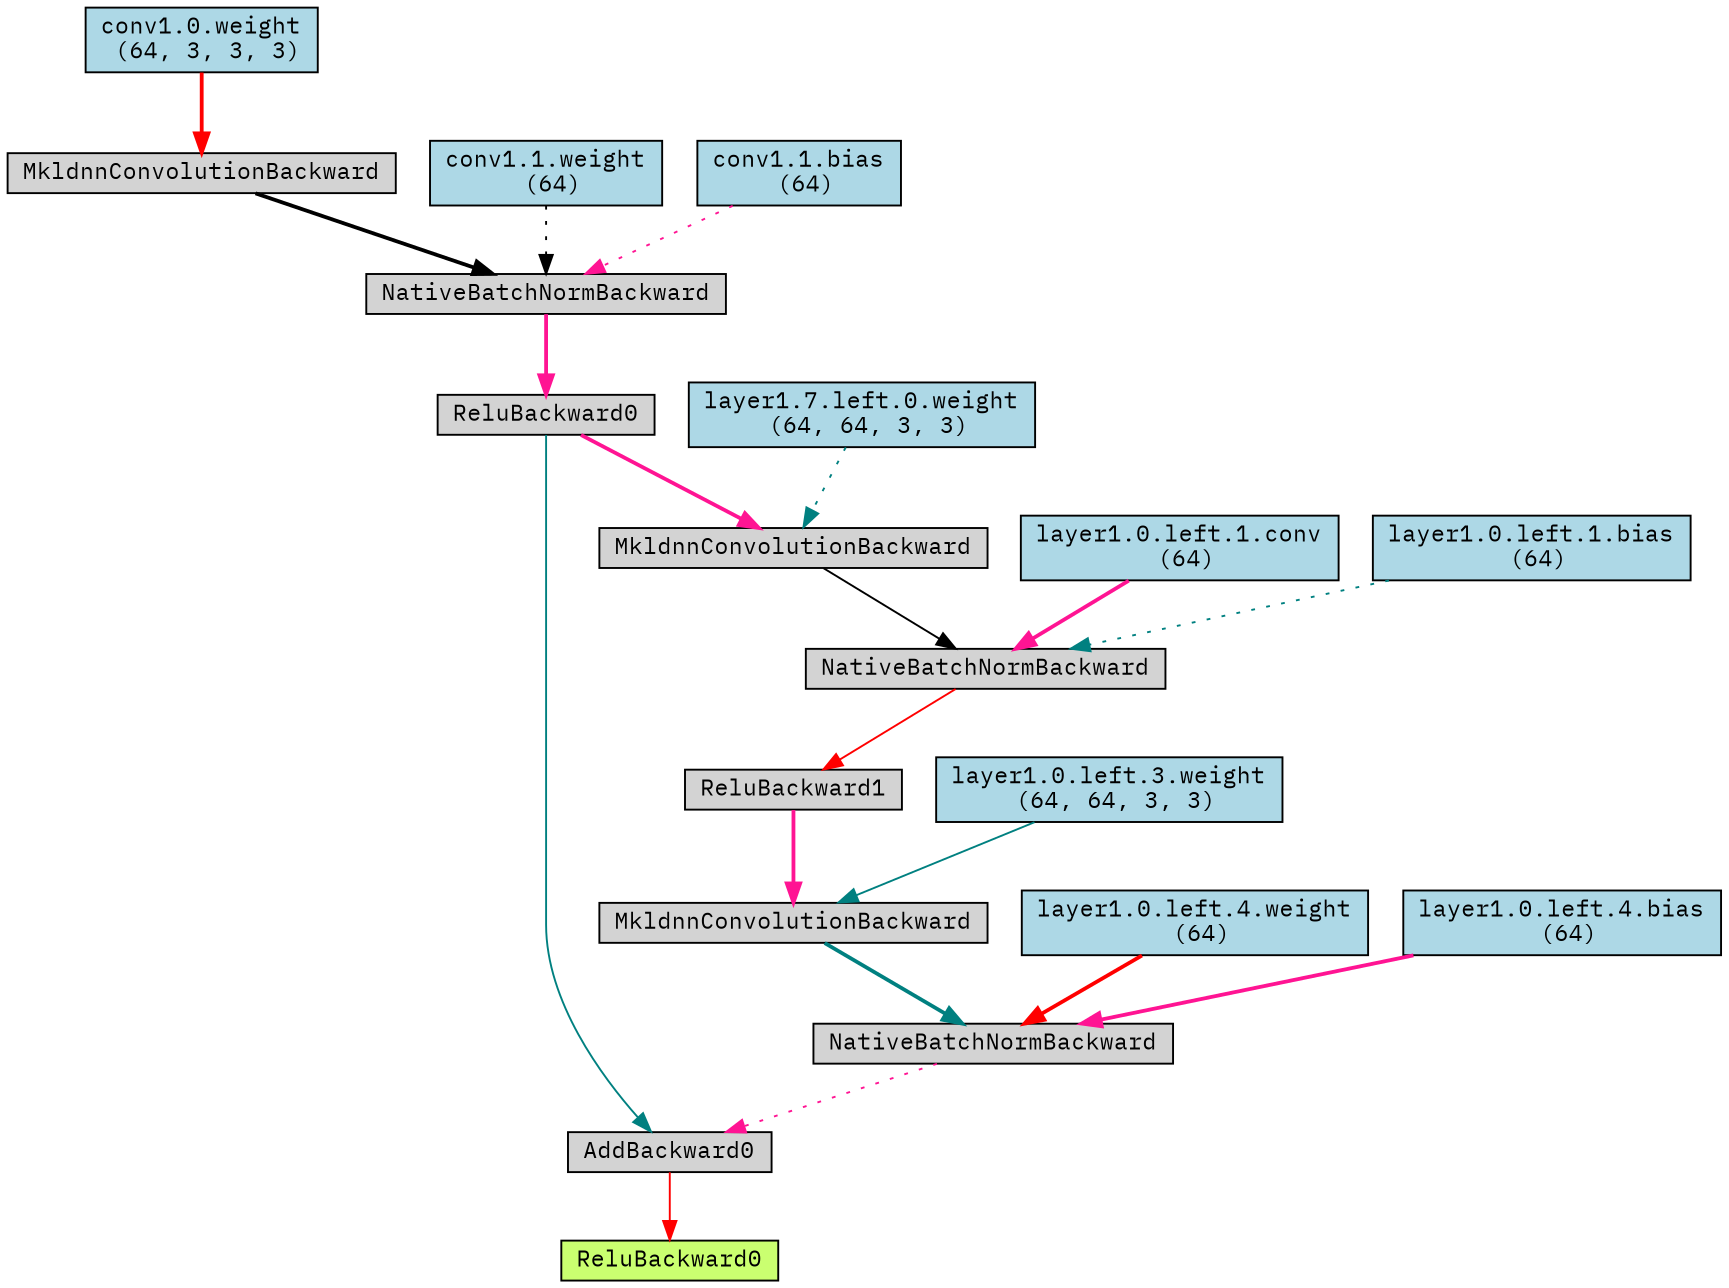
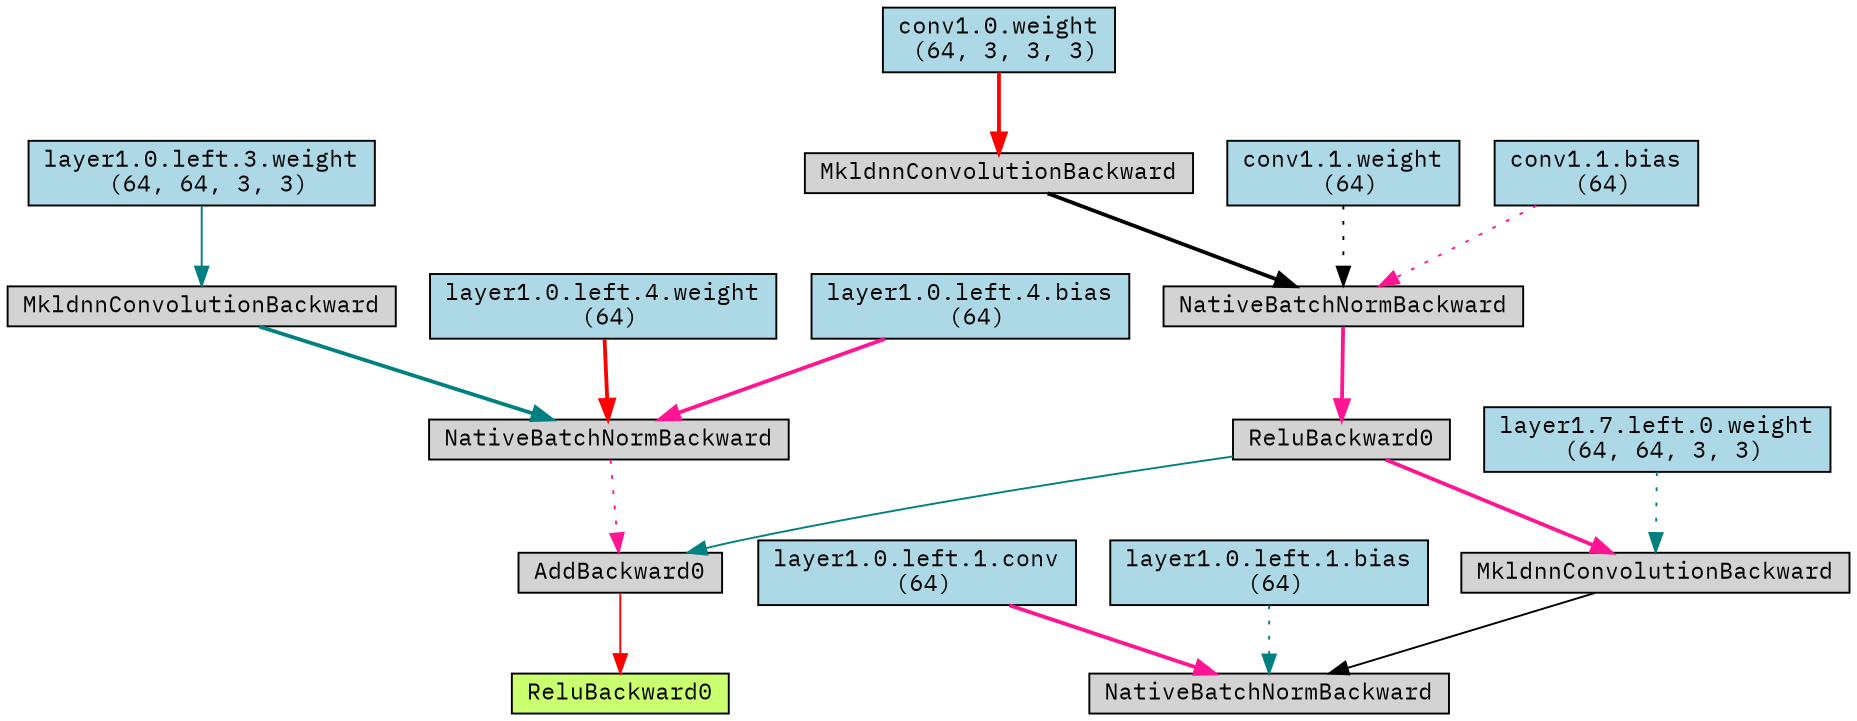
(793, 790) -> none
